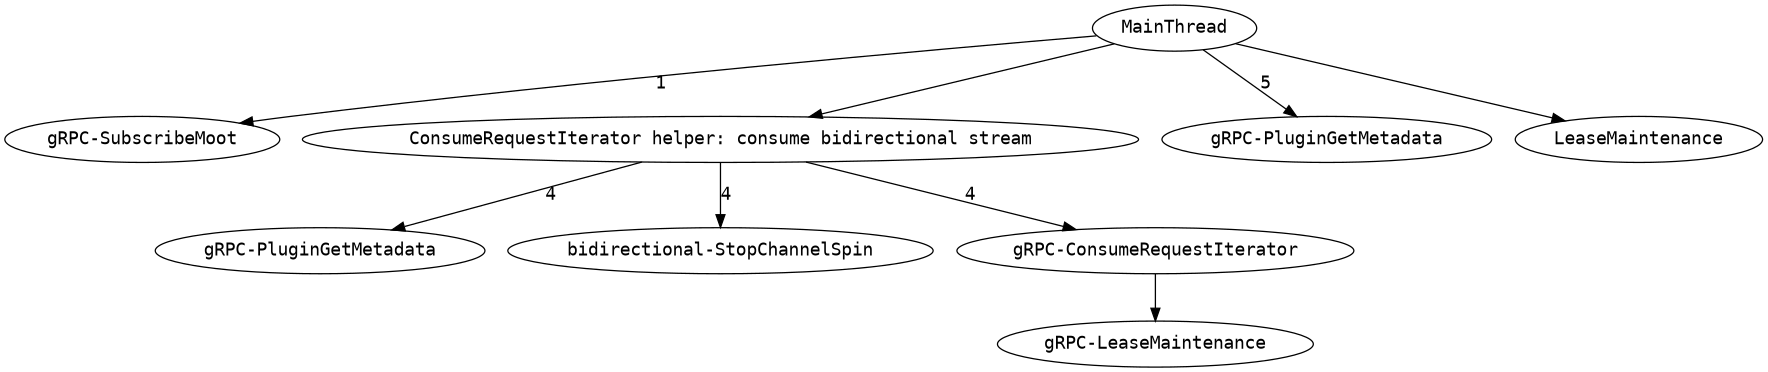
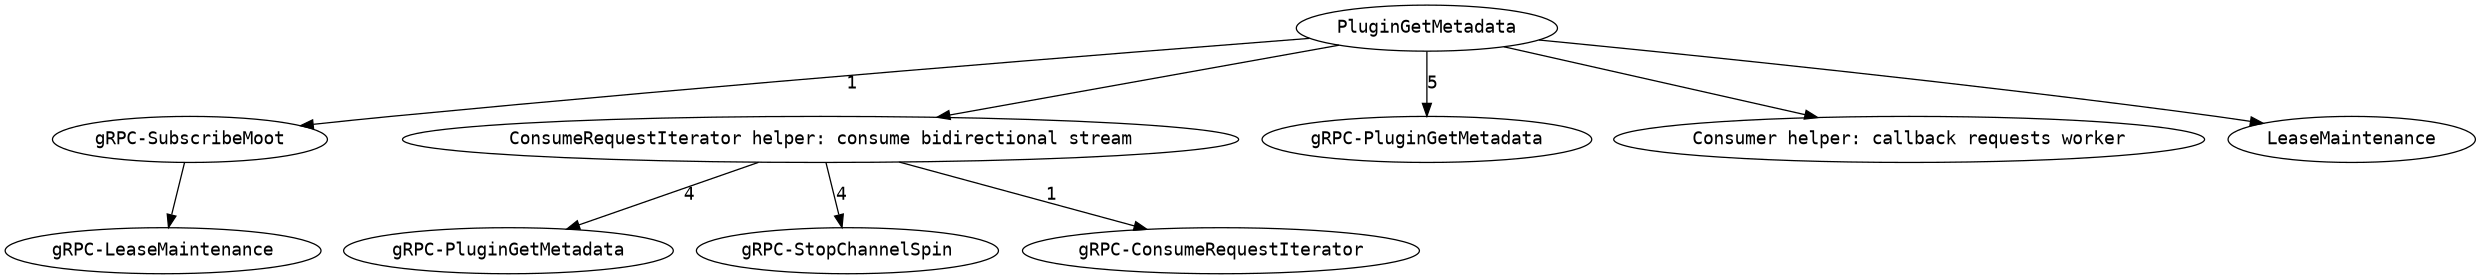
(1175, 28) -> (1427, 28)
none -> (1909, 139)
(971, 195) -> (1051, 195)
(720, 251) -> (847, 251)
(1155, 291) -> (178, 189)
